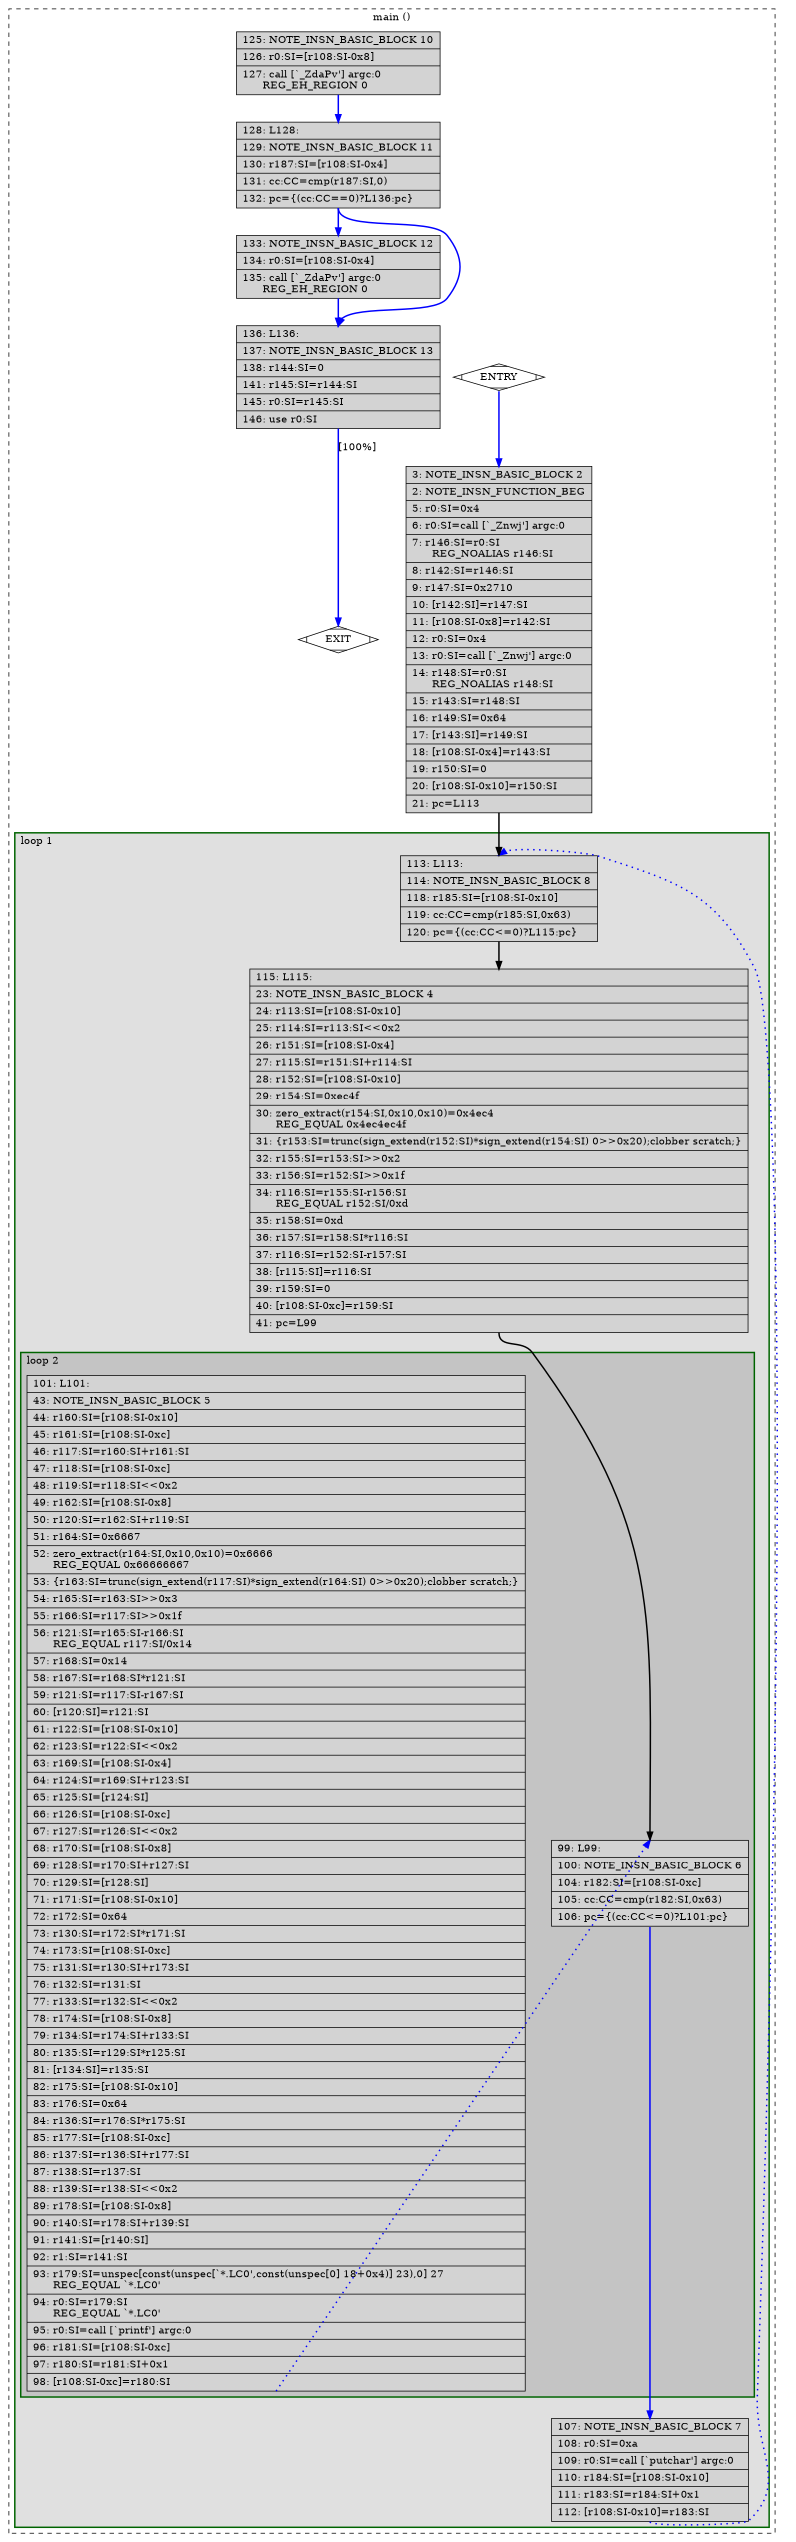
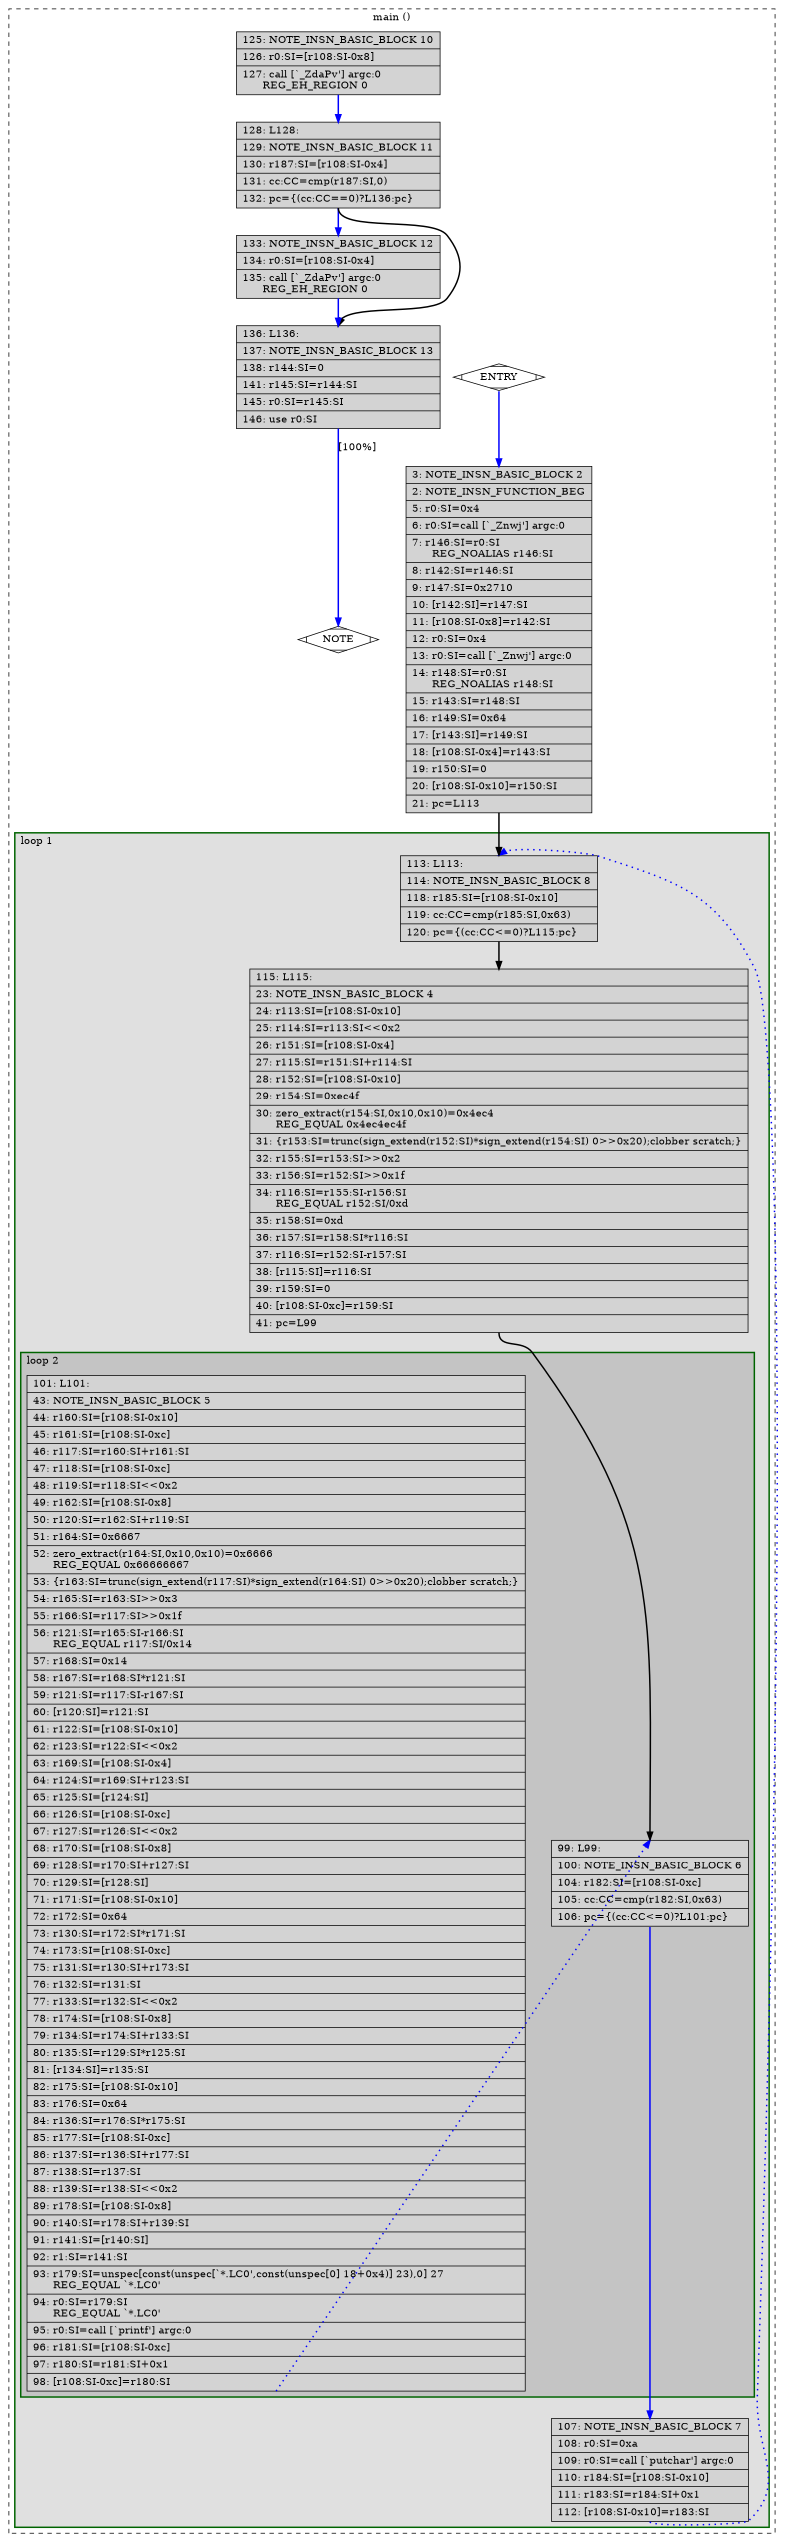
(460, 263) -> (460, 263)
(338, 640) -> (338, 640)
